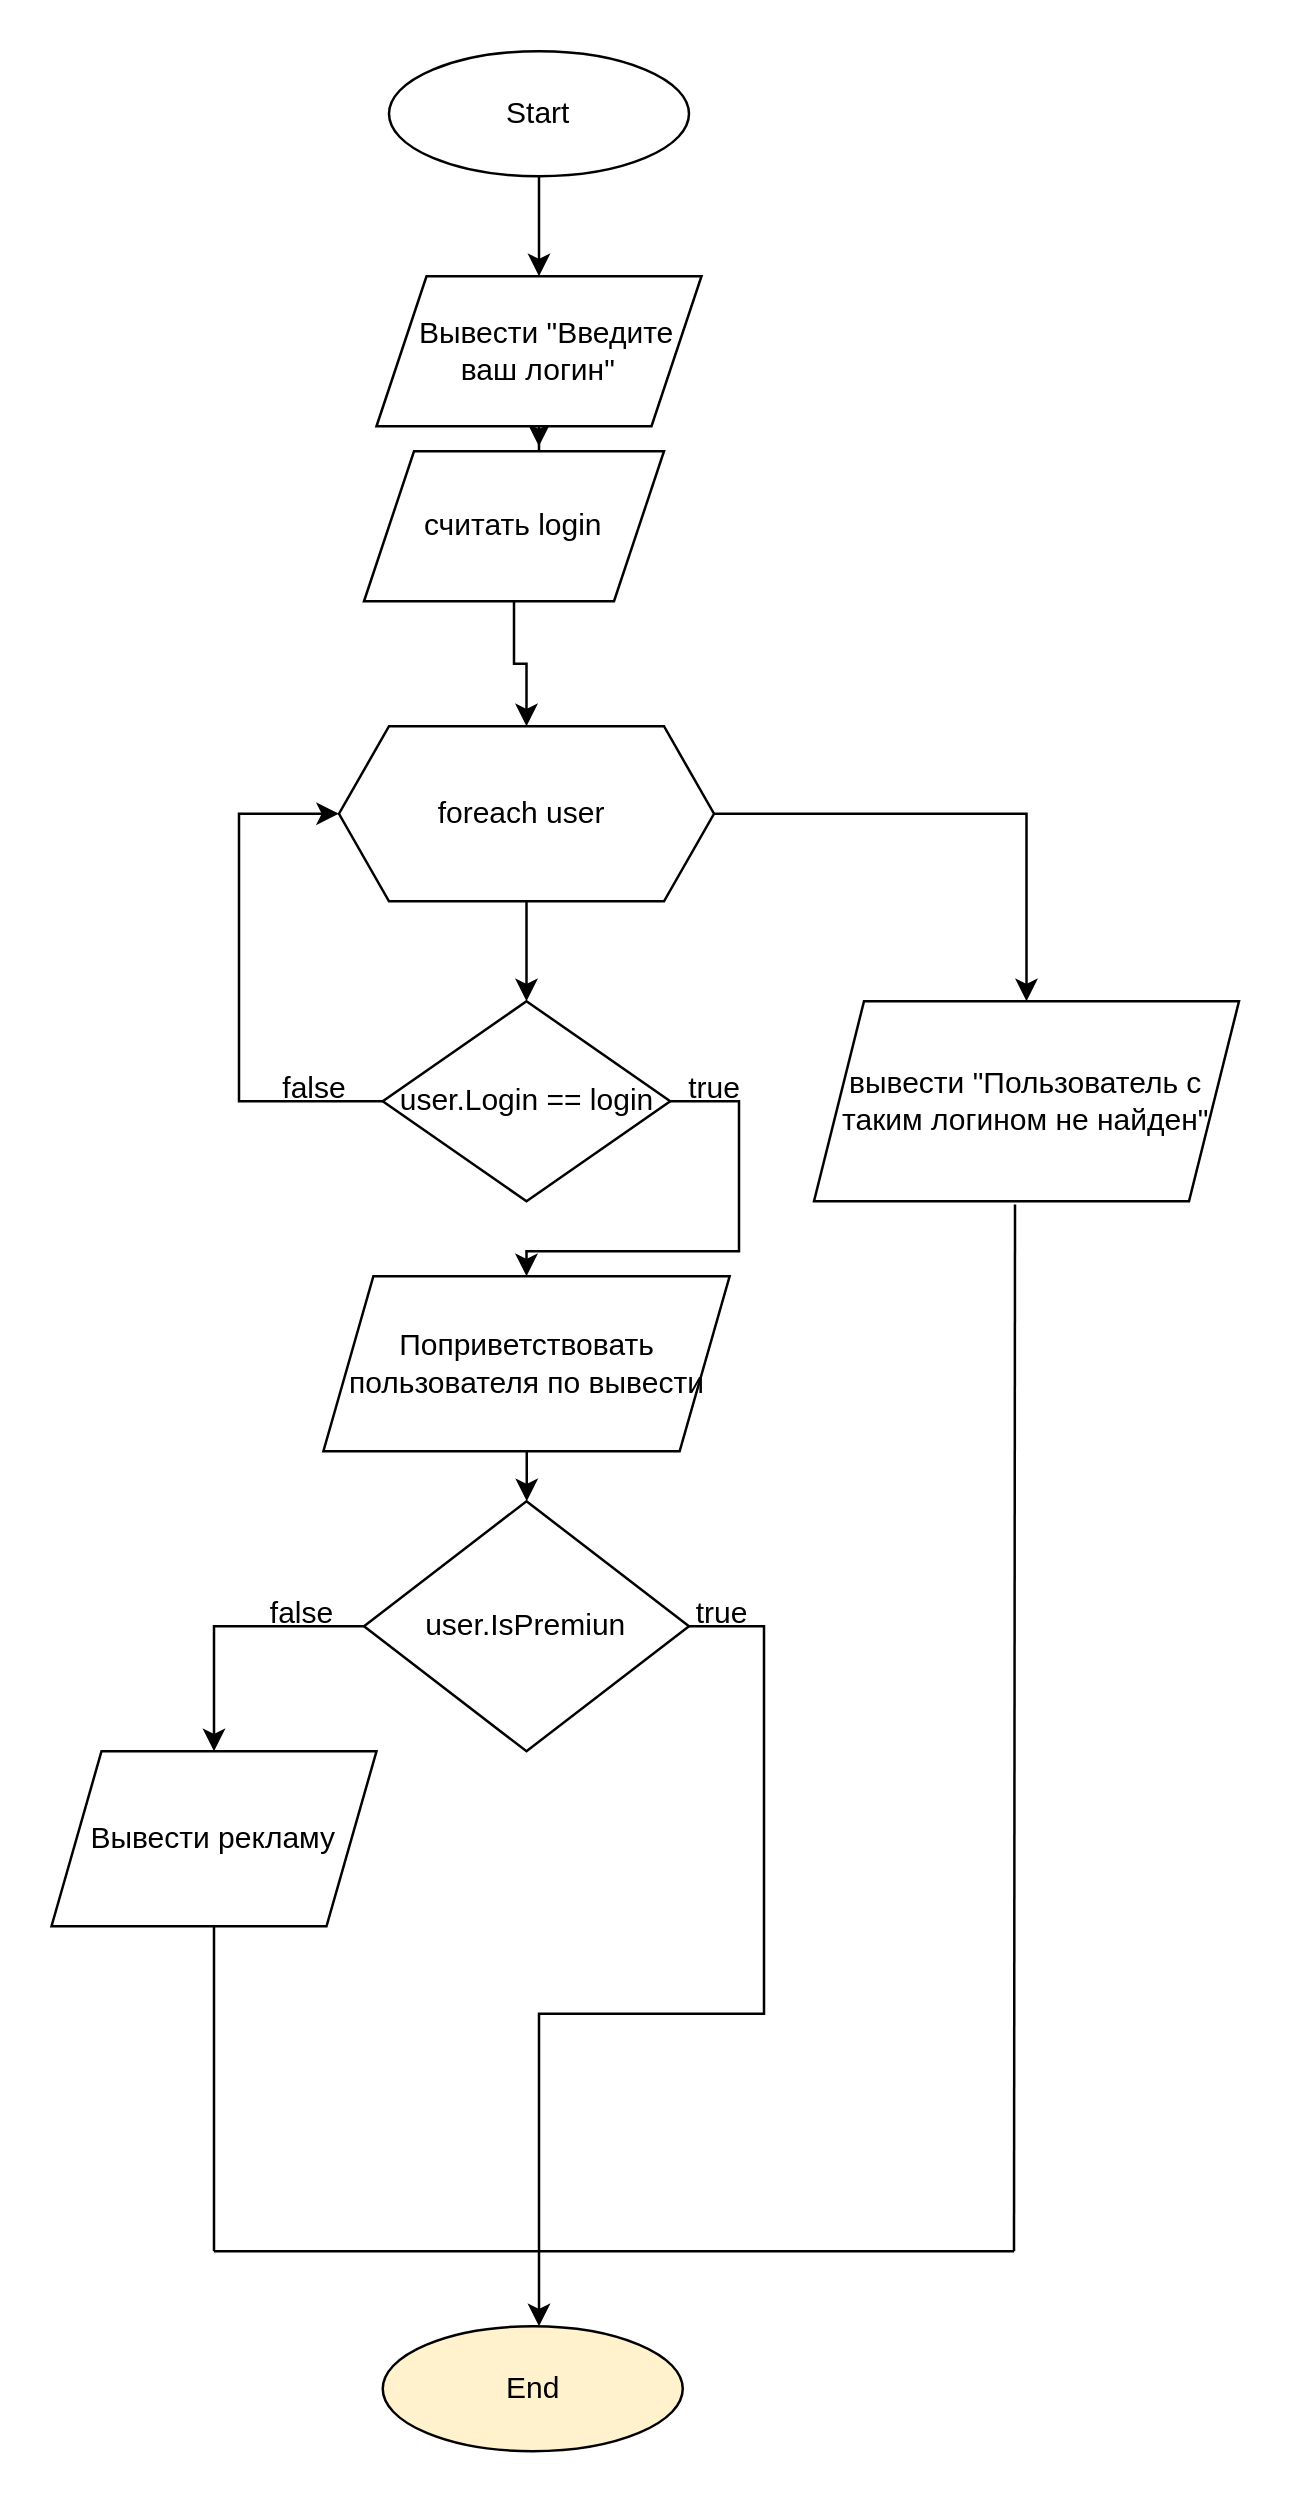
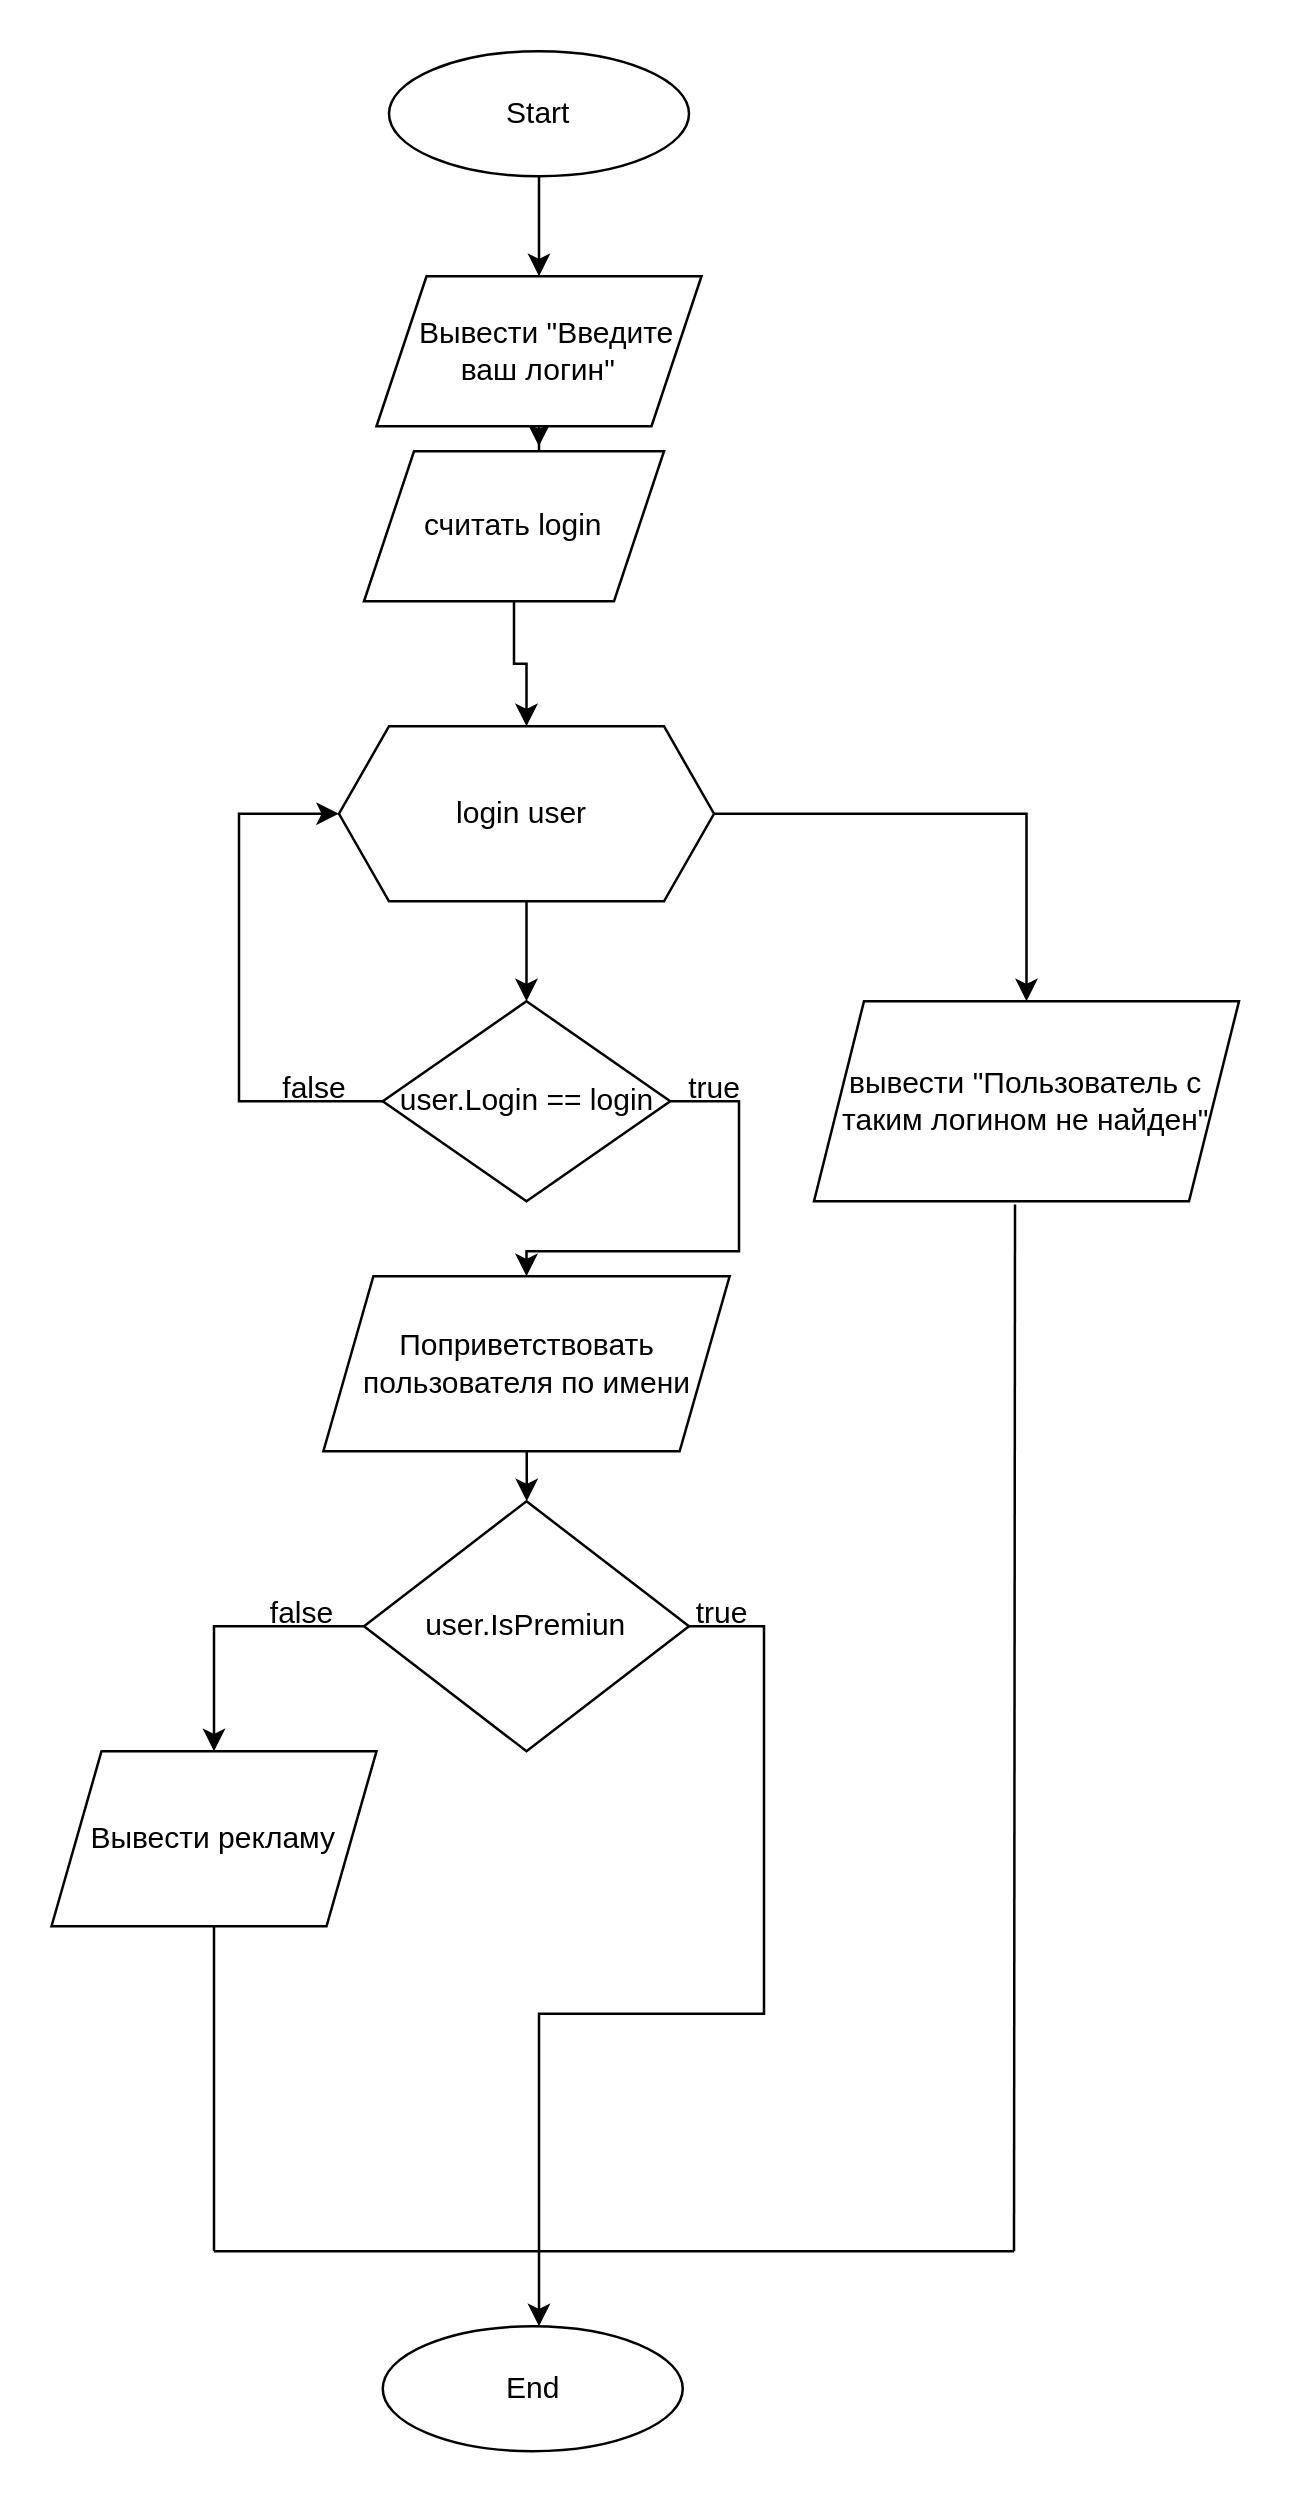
(526, 814) -> (526, 814)
(528, 1364) -> (528, 1364)
(533, 2389) -> (533, 2389)
